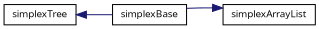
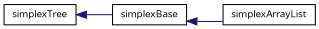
(200, 8) -> (210, 22)
